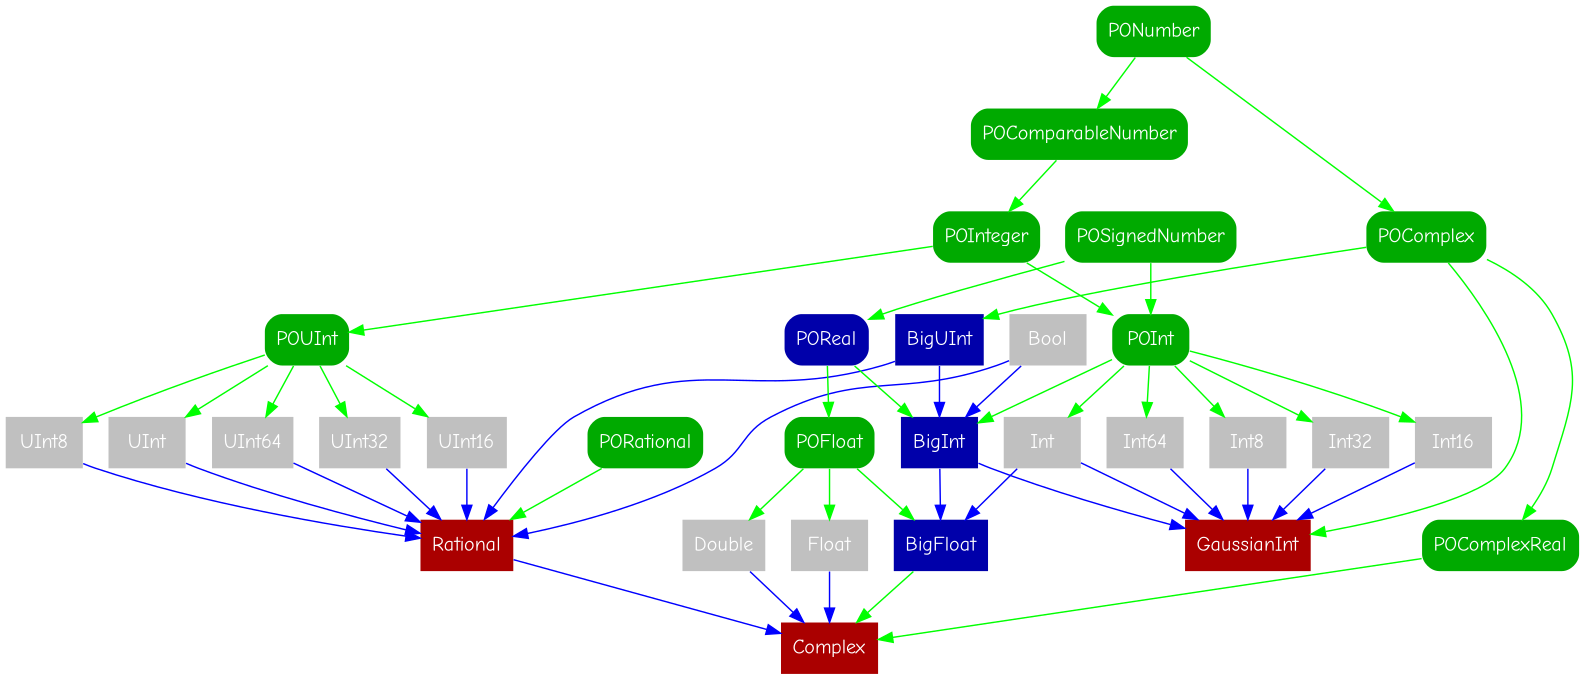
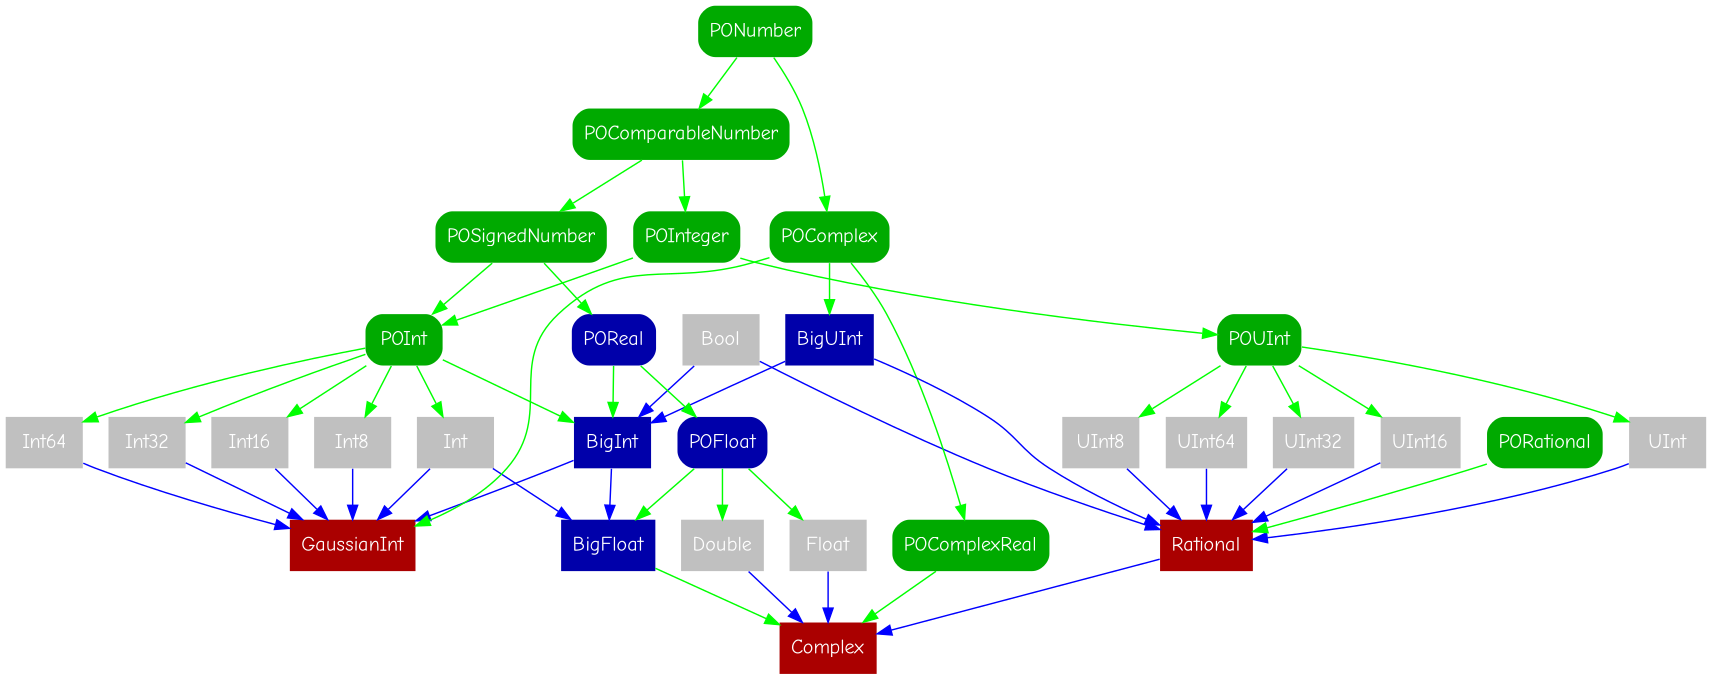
none -> (608, 182)
(830, 443) -> (722, 443)
